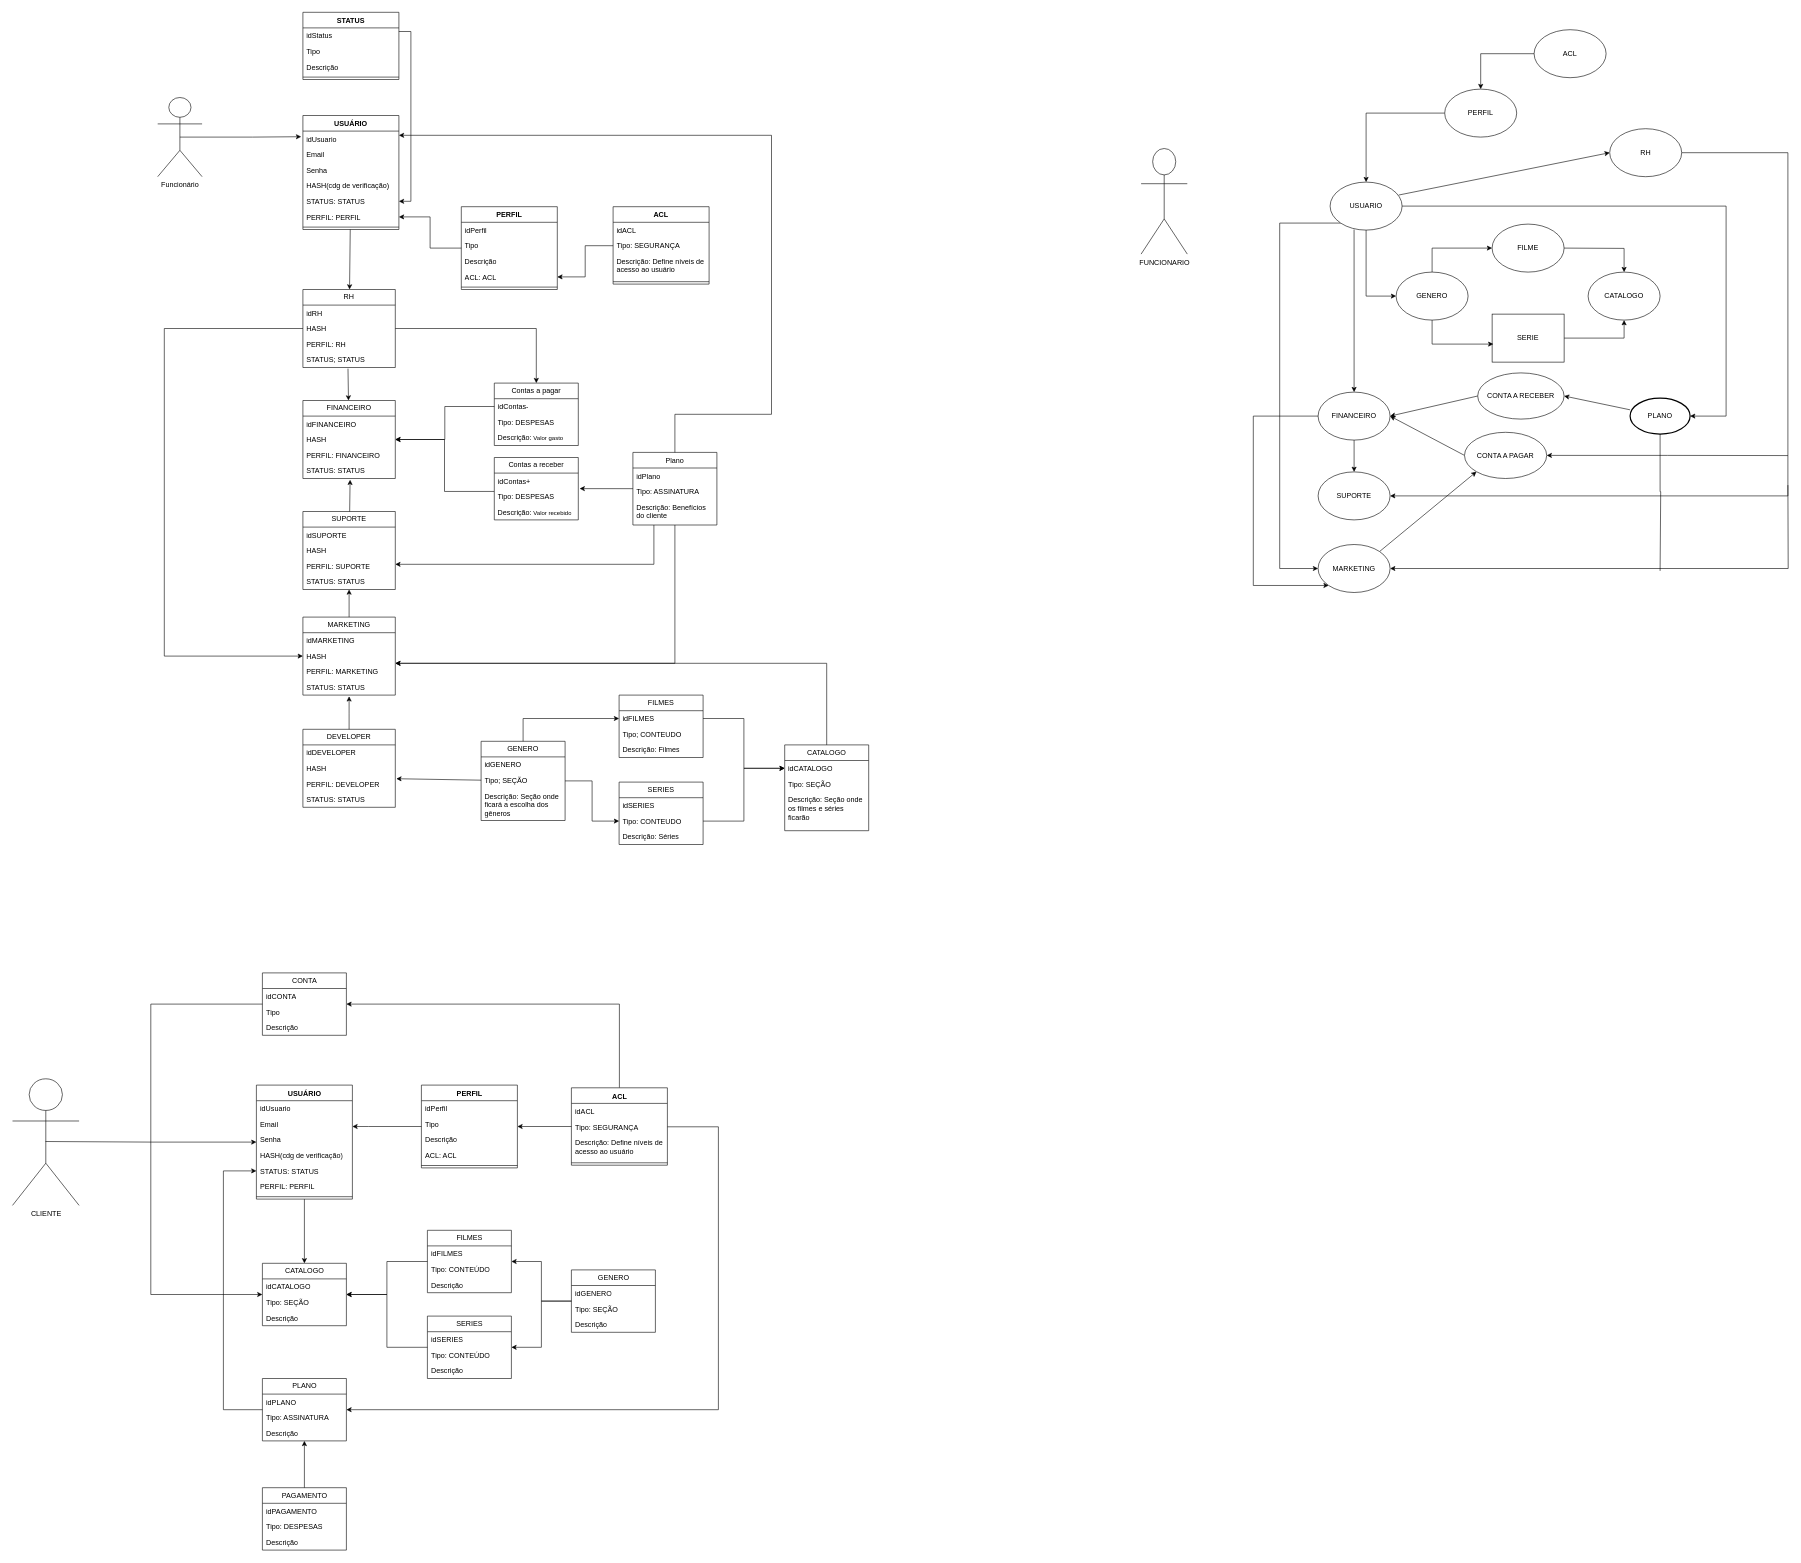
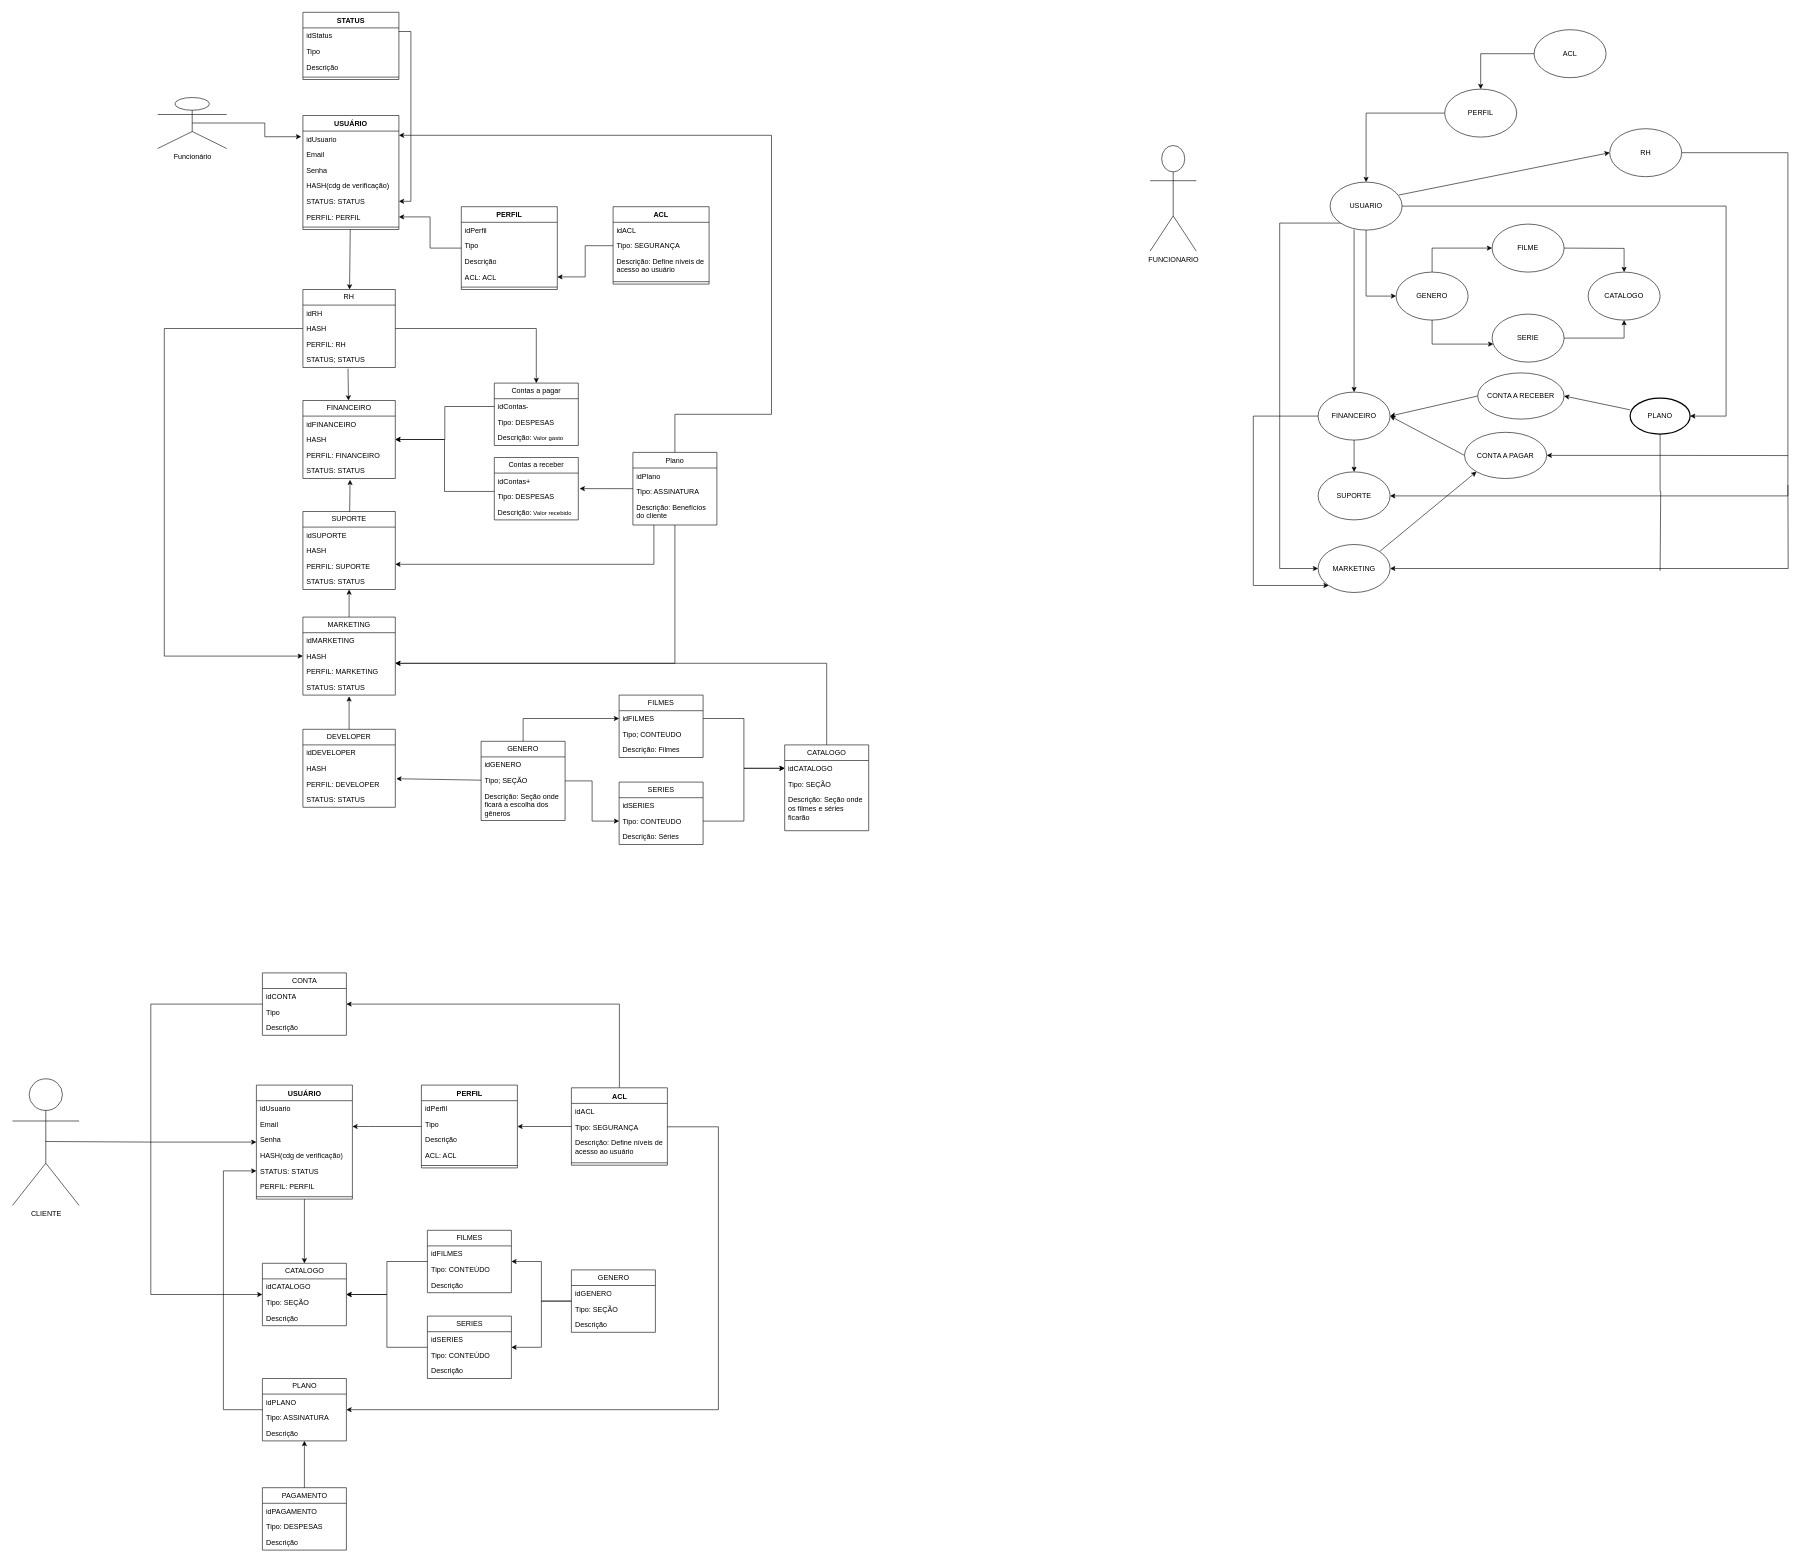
(180, 137) -> (192, 123)
(1164, 201) -> (1173, 198)
(1528, 338) -> (1528, 338)
